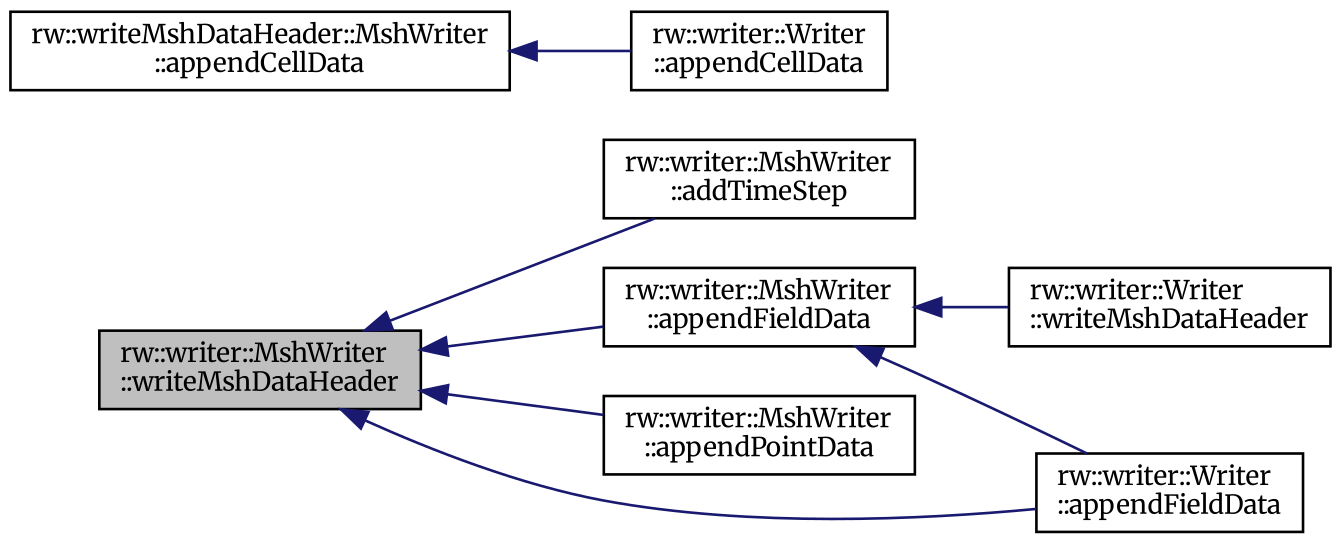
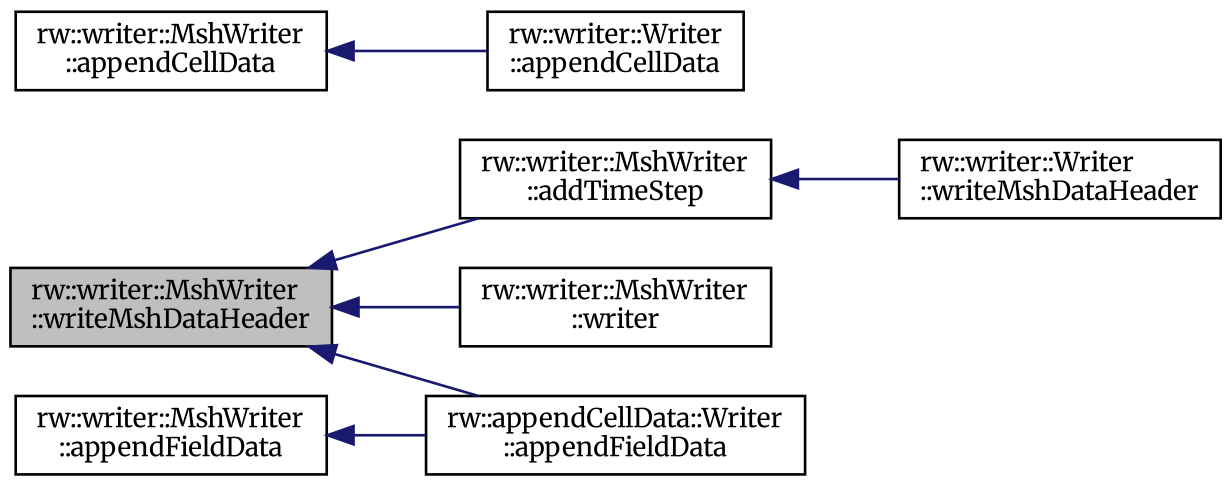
(260, 51) -> (171, 51)
(975, 307) -> (848, 179)
(525, 336) -> none
(759, 435) -> (616, 307)
(1170, 493) -> (616, 435)
